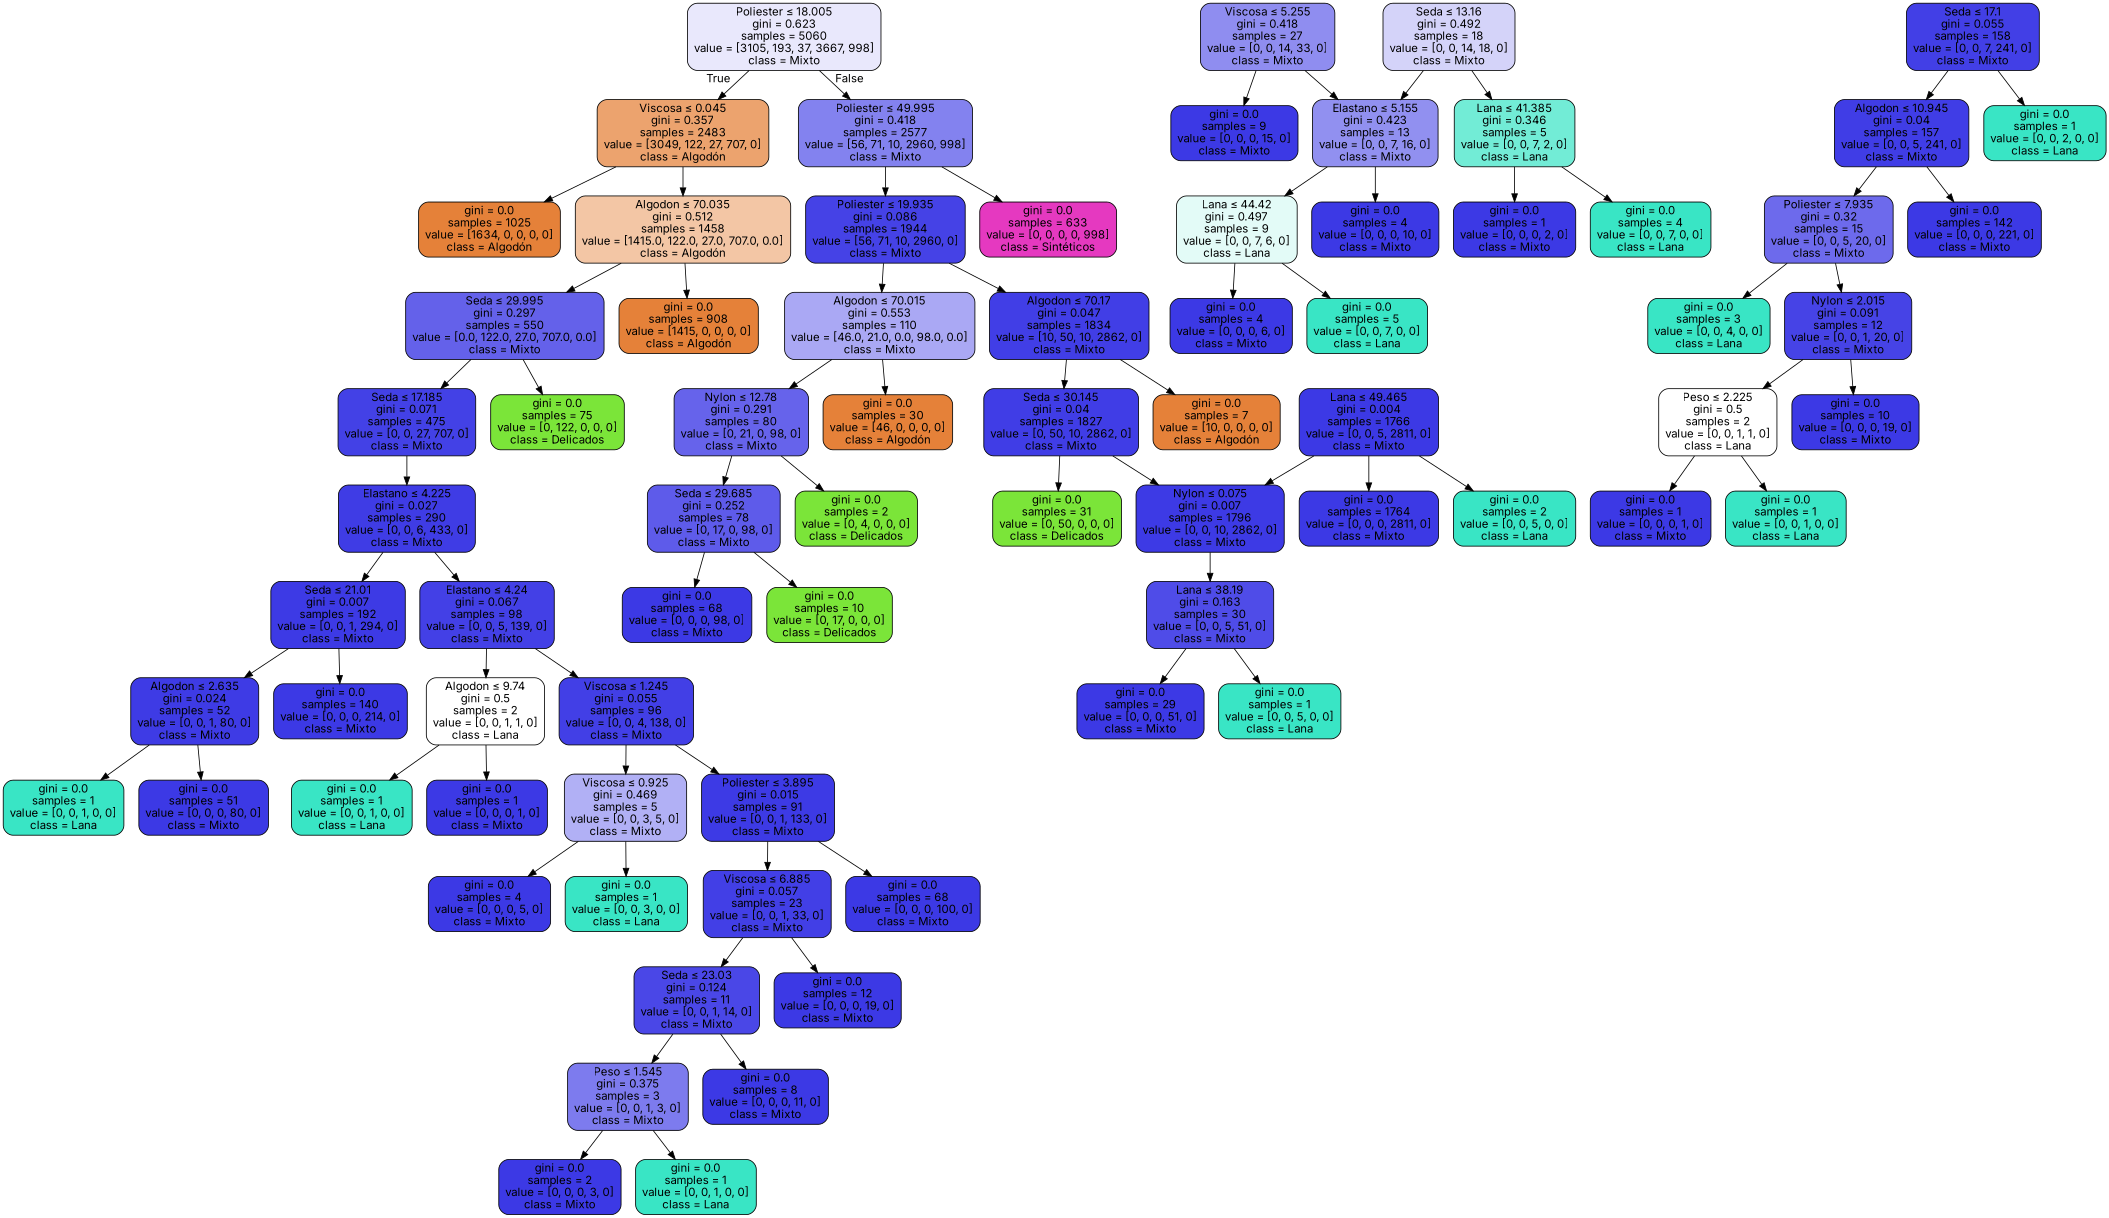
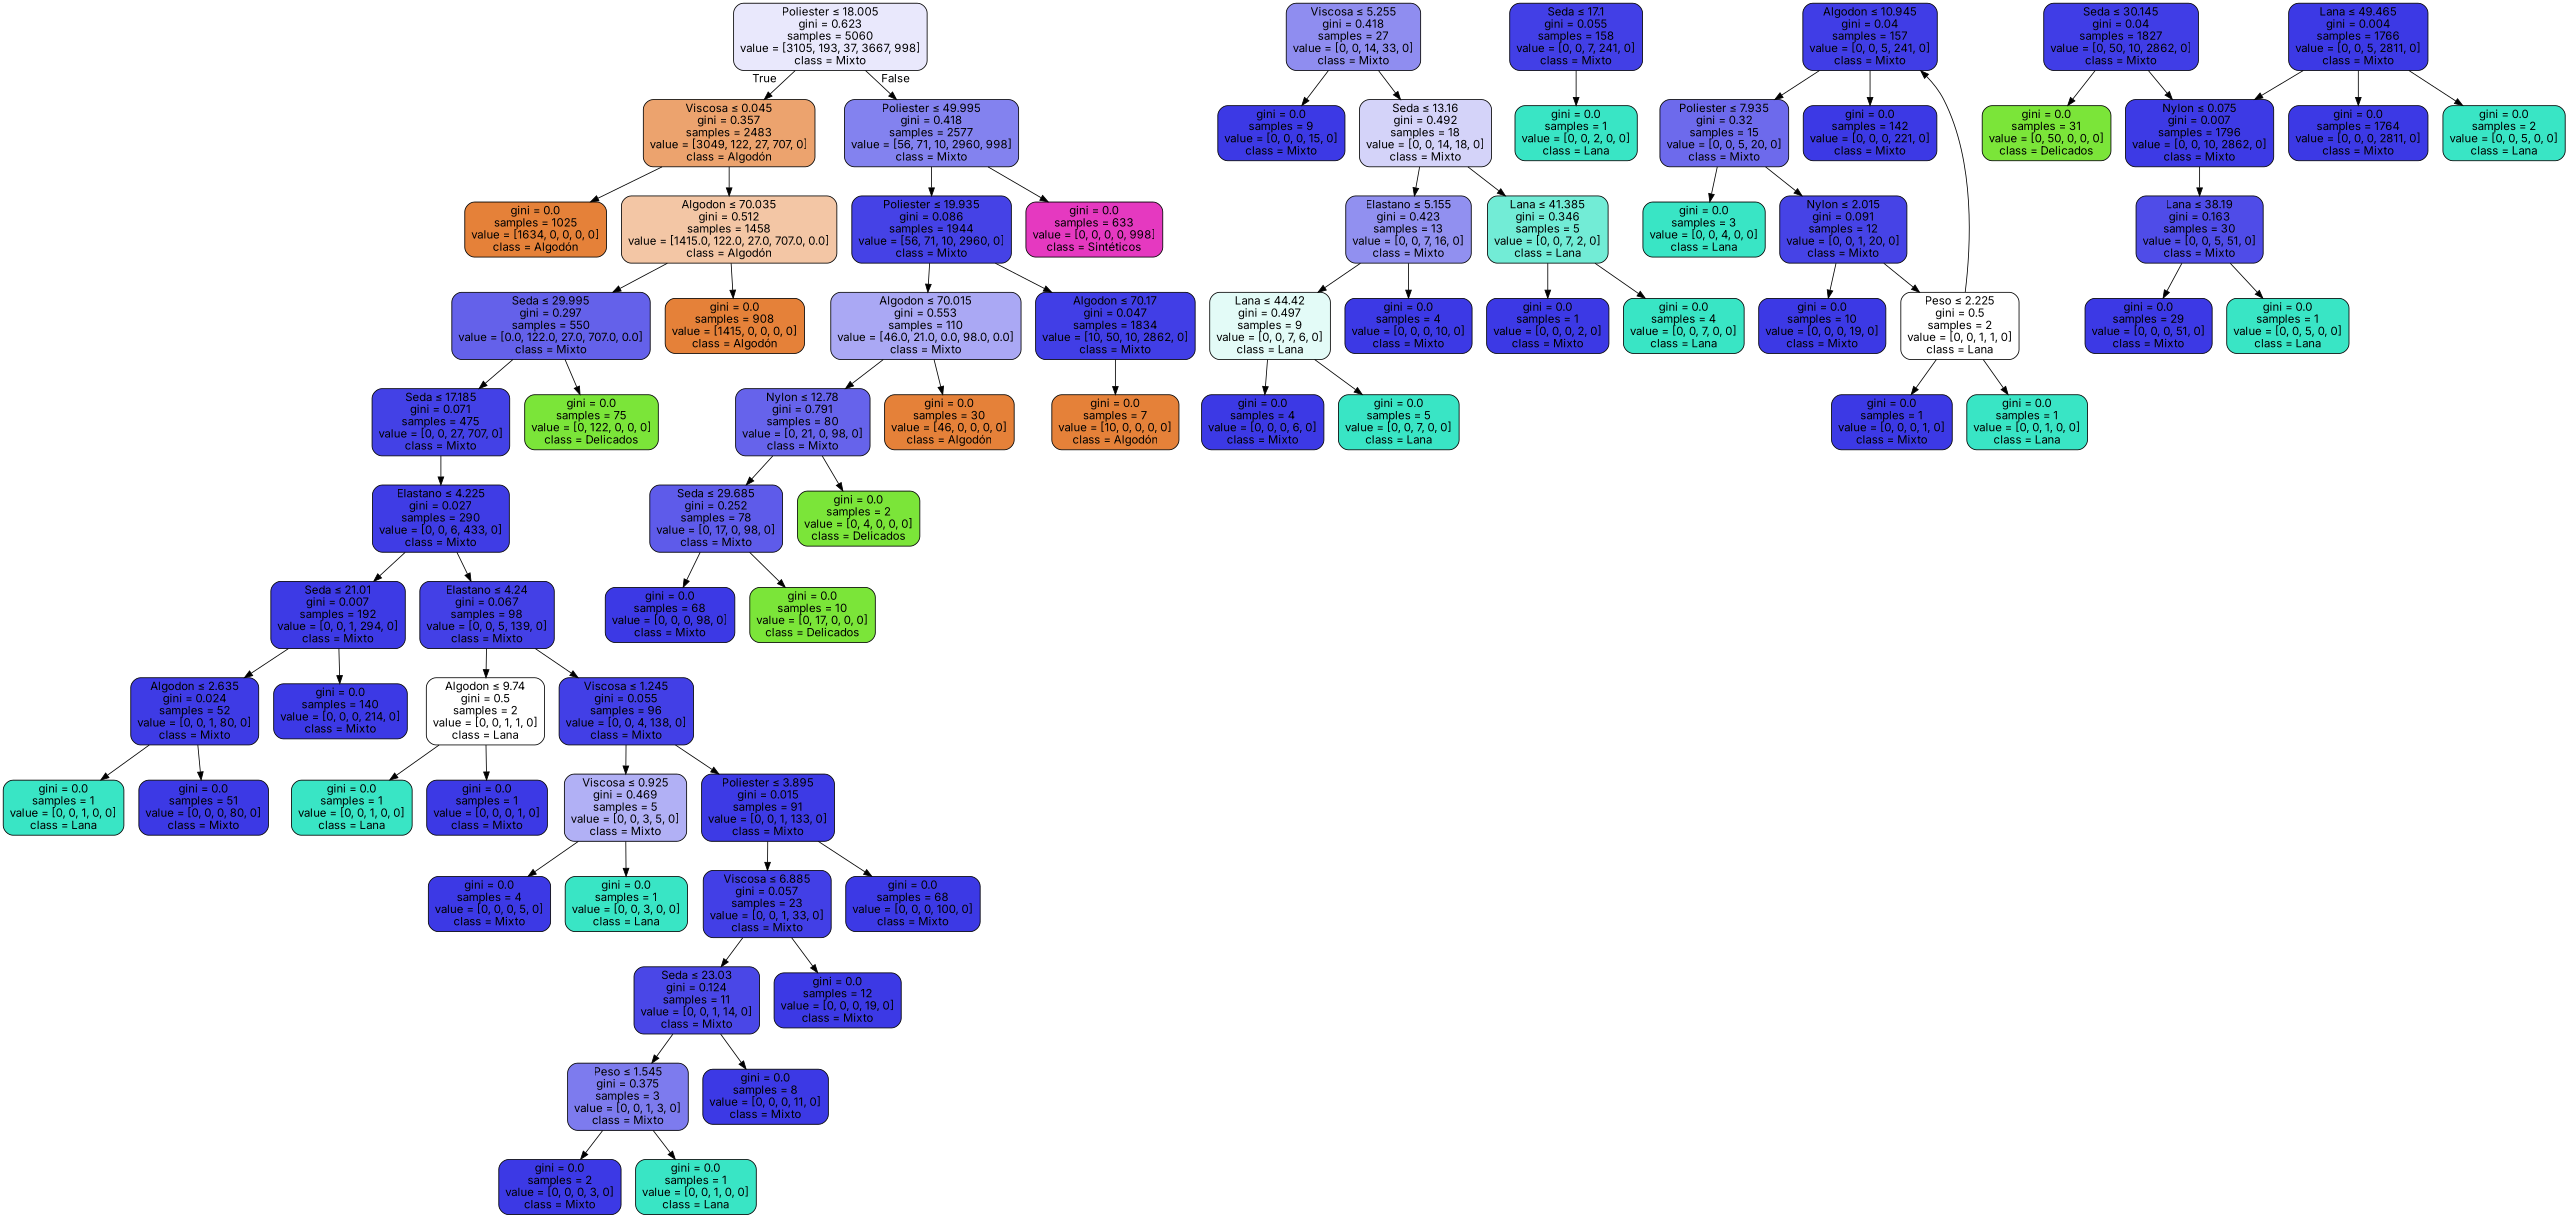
(1318, 82) -> (1387, 82)
(1940, 82) -> (1966, 180)
(1066, 370) -> none
(741, 410) -> (803, 410)
